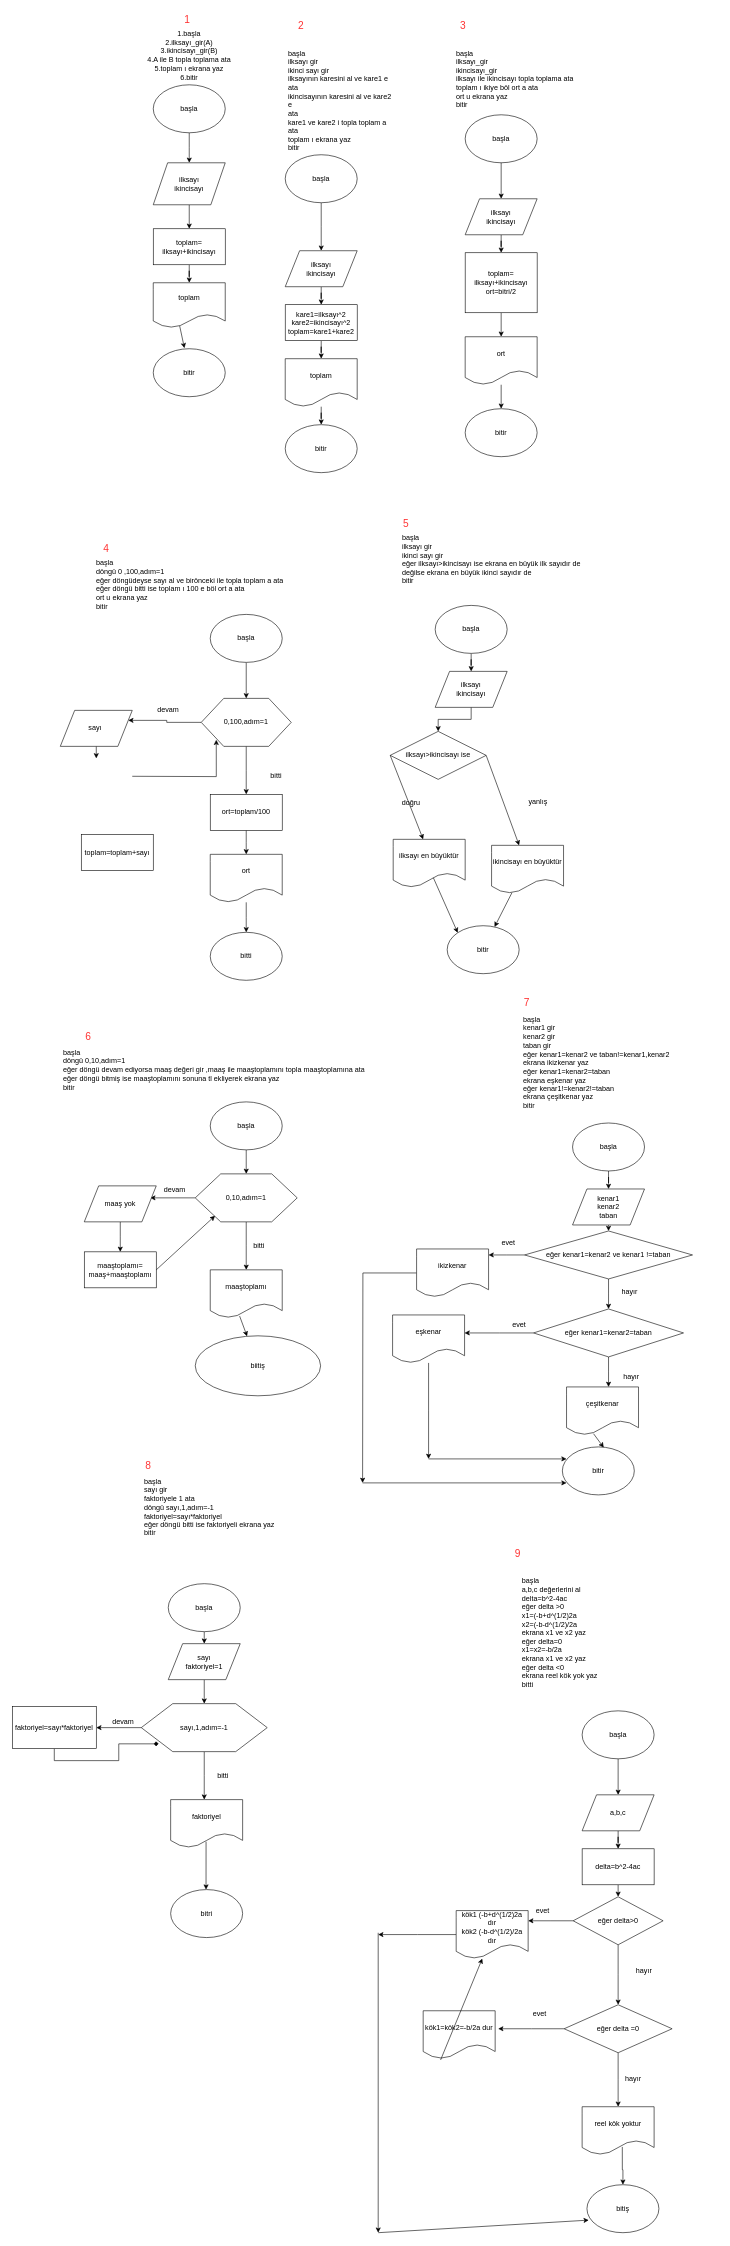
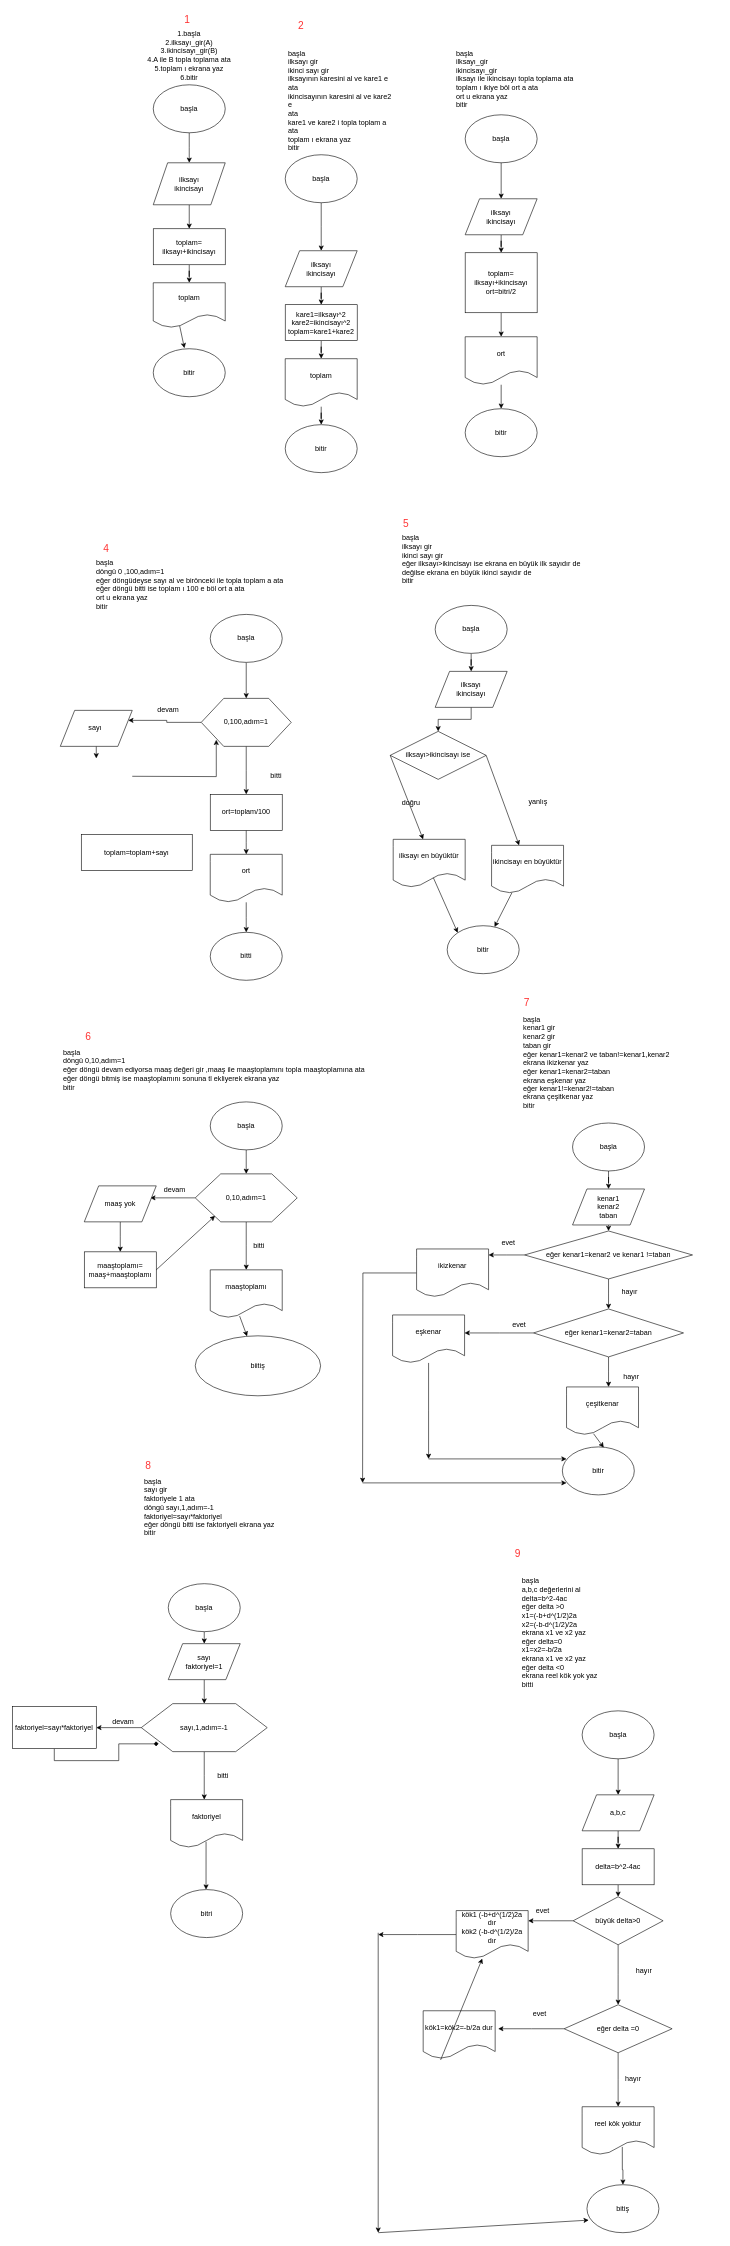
(468, 24) -> none
(117, 852) -> (137, 852)
(618, 1921) -> (618, 1921)
